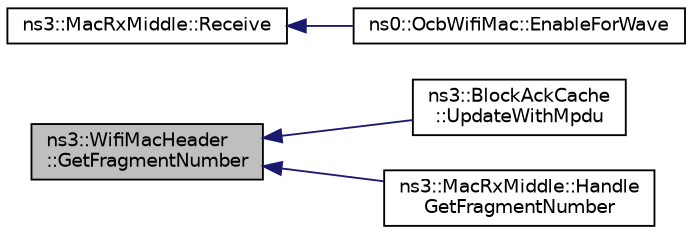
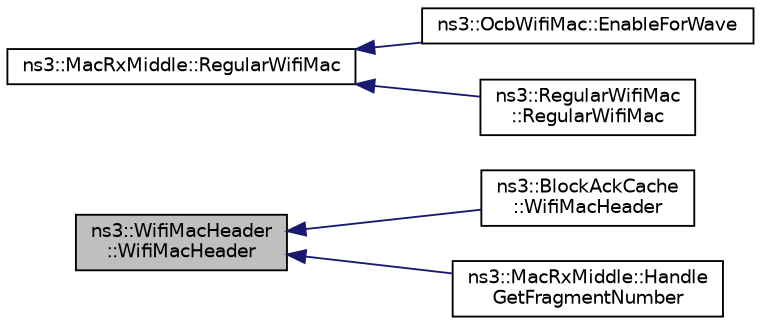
(147, 26) -> (181, 67)
(519, 26) -> (588, 26)
(519, 107) -> (588, 198)
none -> (588, 107)
(147, 152) -> (181, 243)
